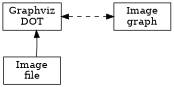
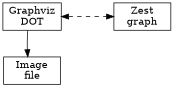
(142, 17) -> (142, 17)
(37, 47) -> (27, 40)
